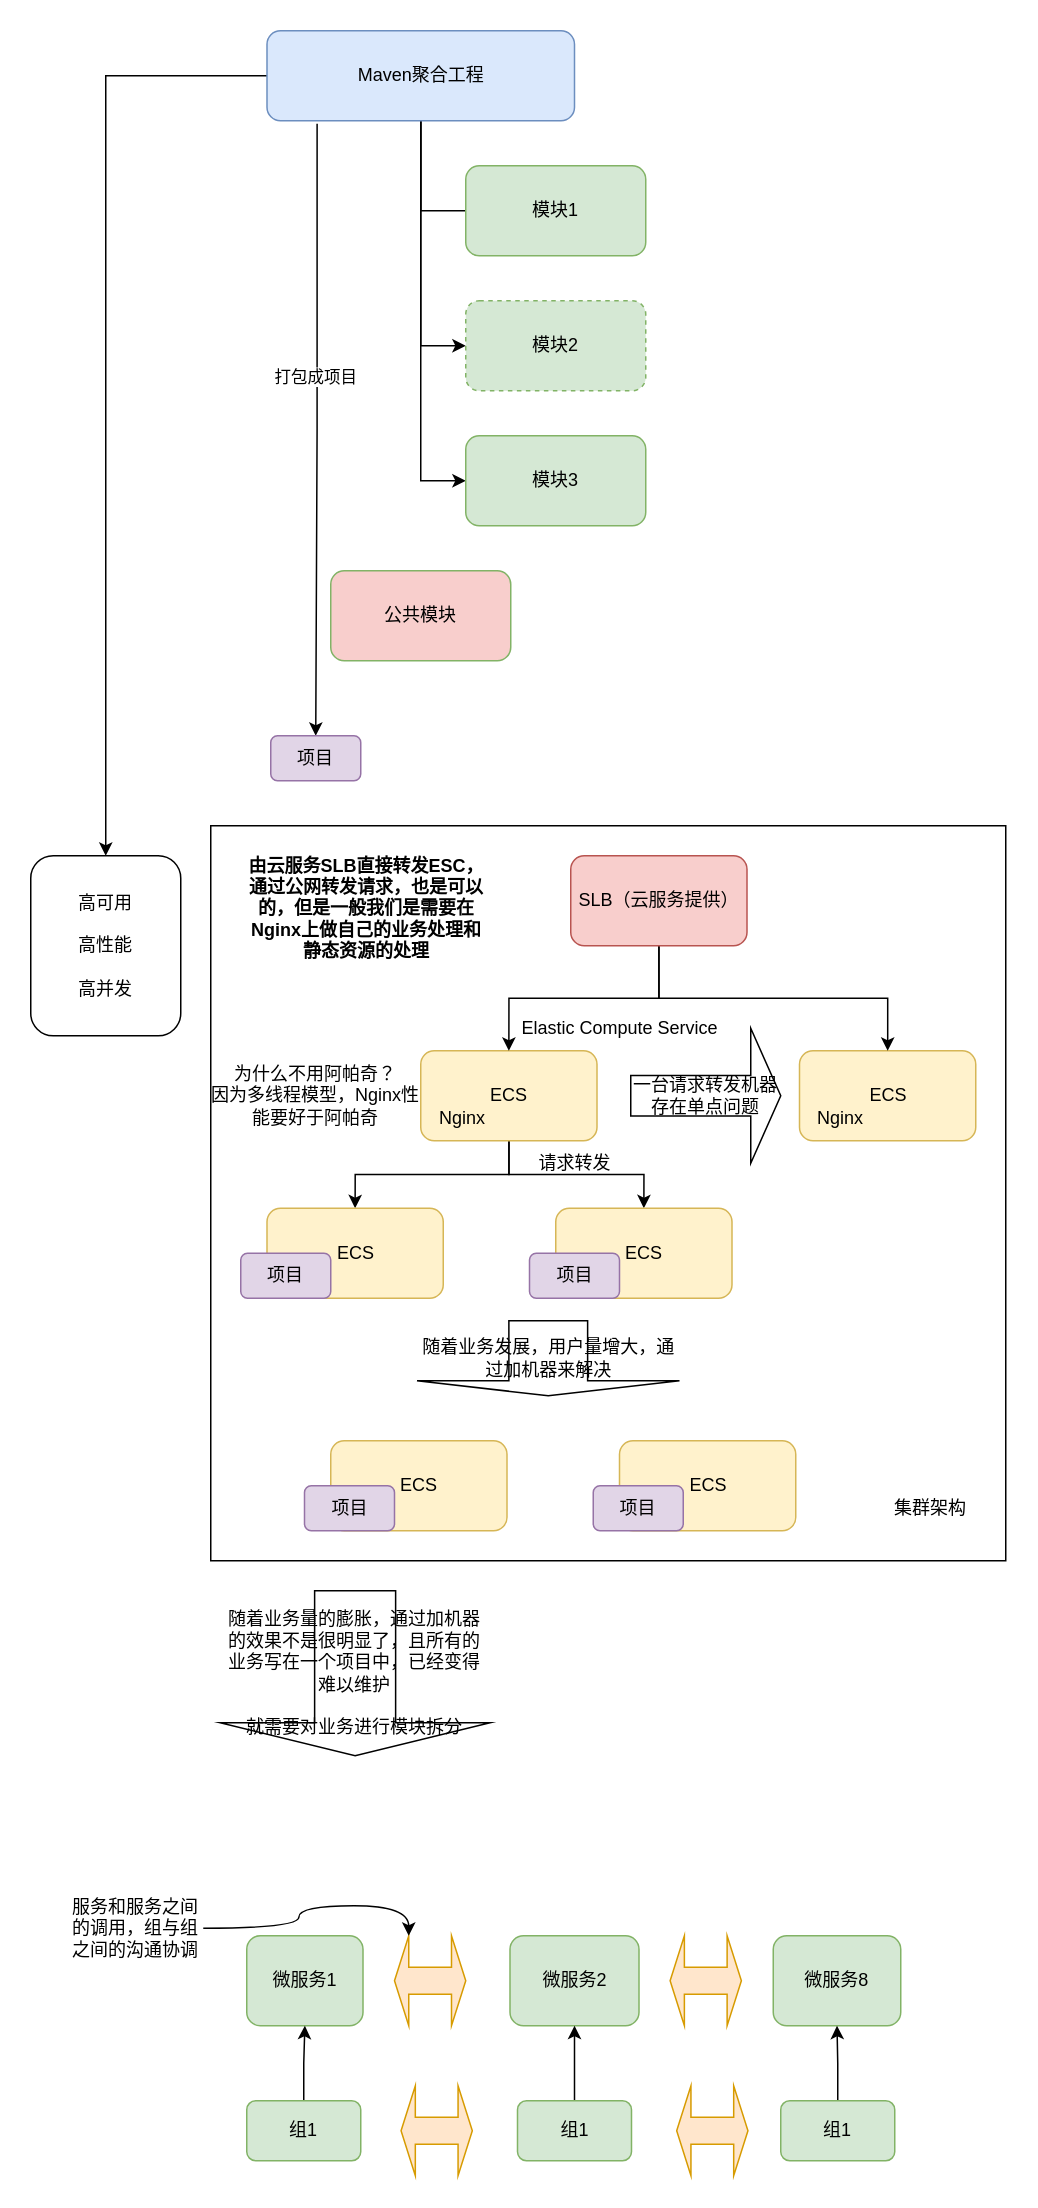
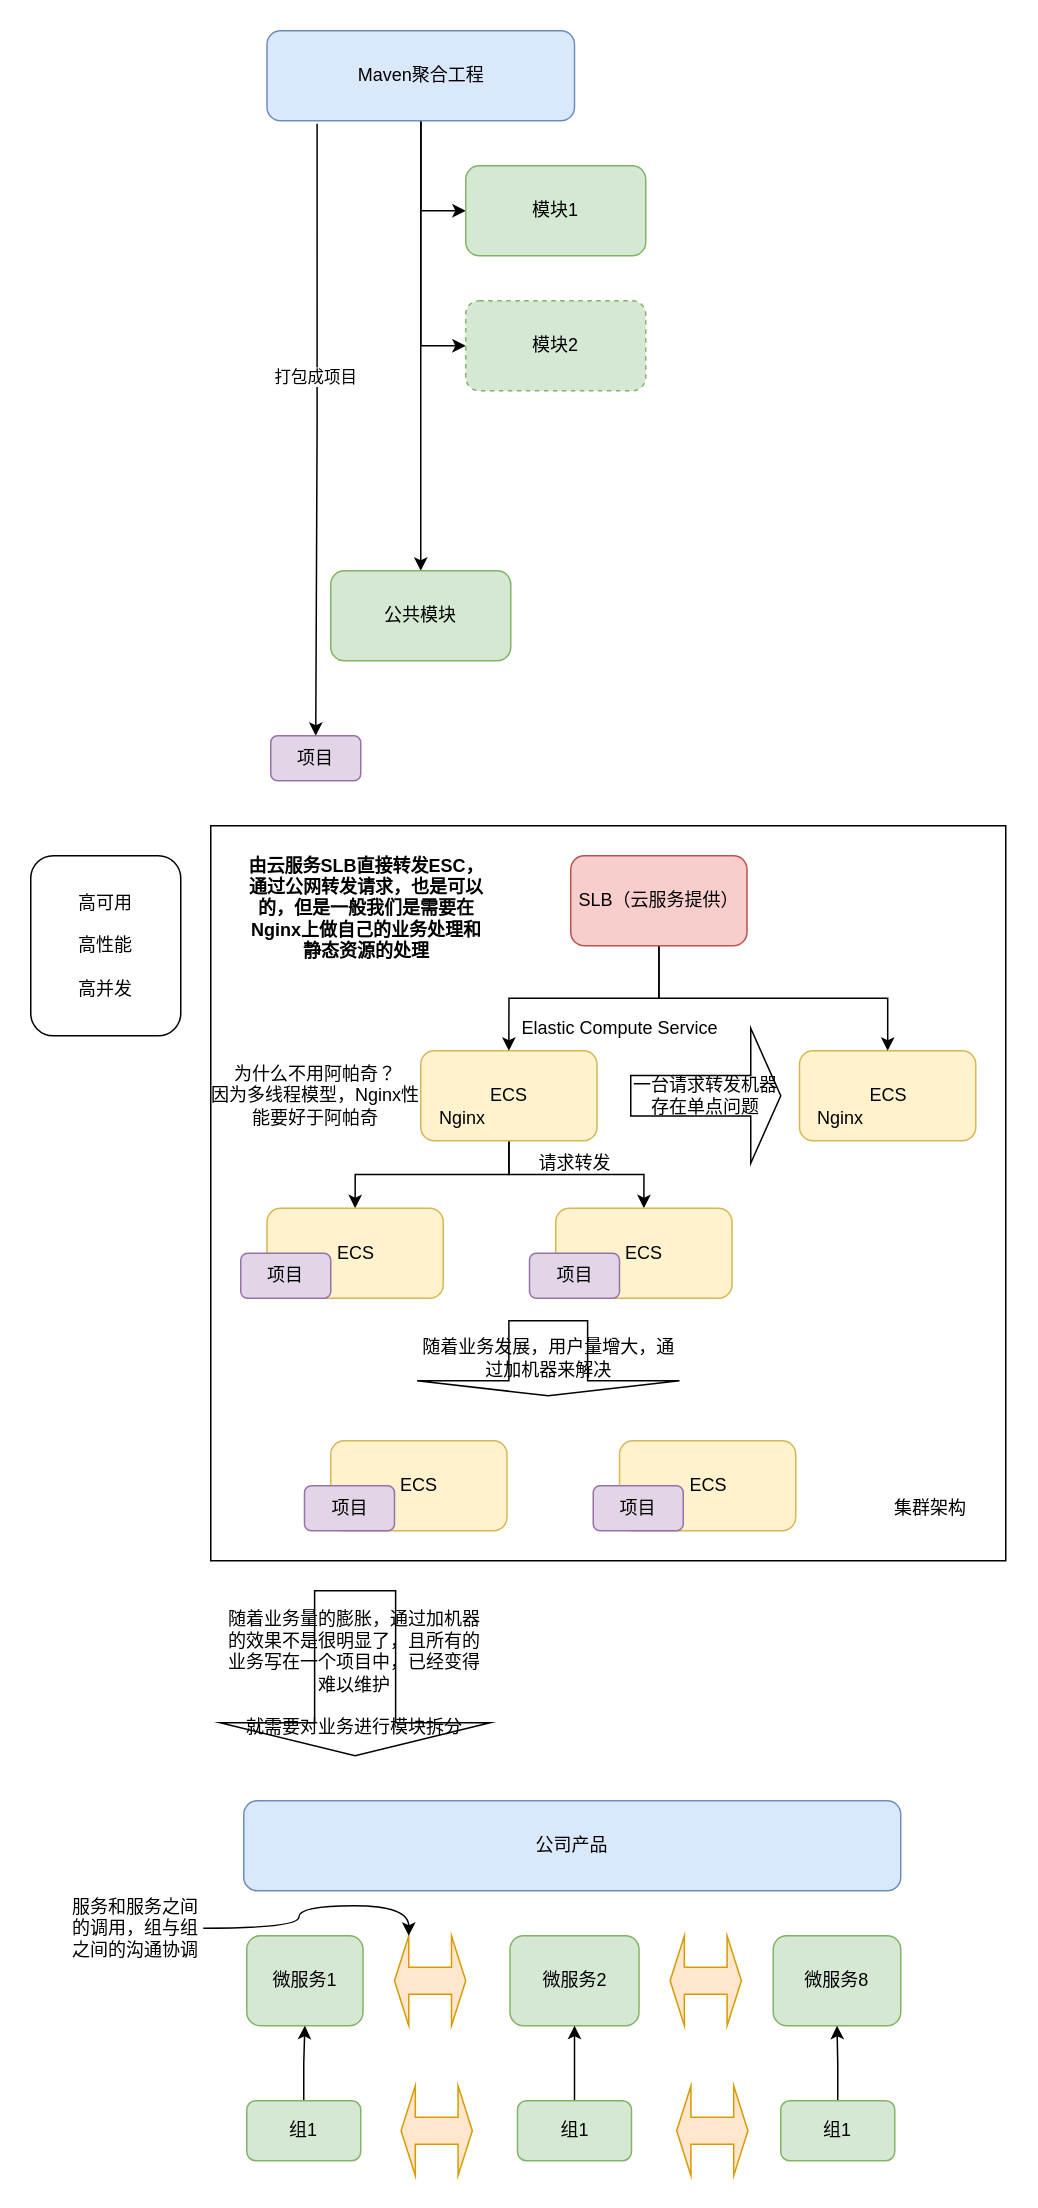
(458, 211) -> (454, 211)
(106, 380) -> (421, 522)
(439, 481) -> none
(556, 481) -> none
(421, 616) -> (421, 616)
none -> (572, 1846)
